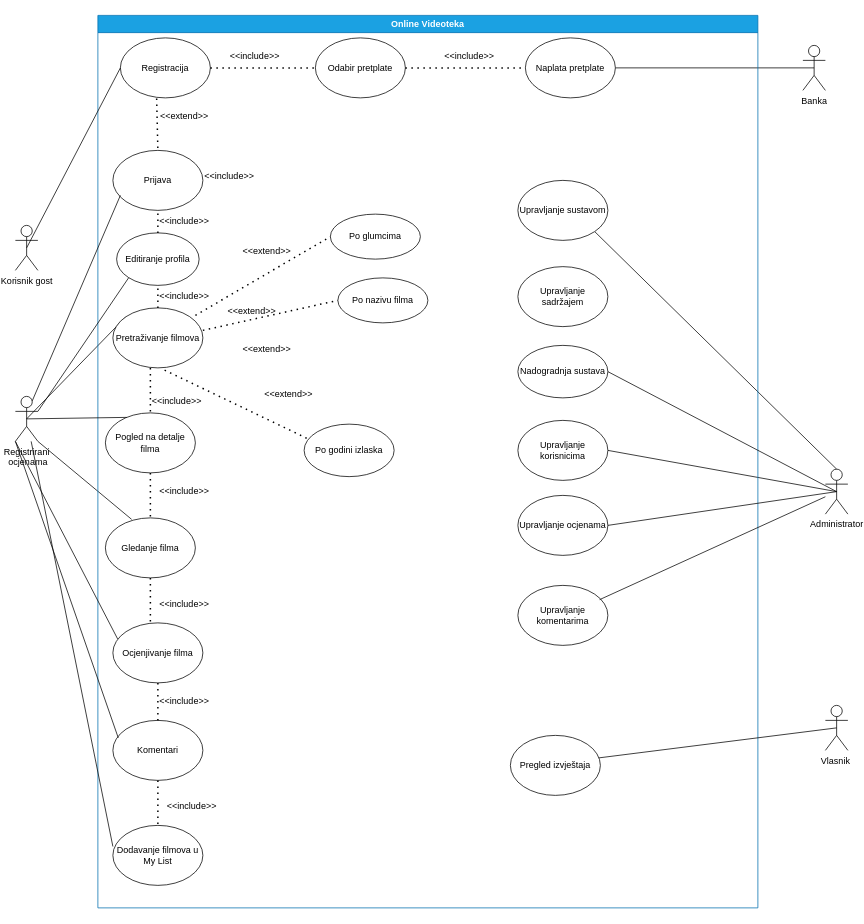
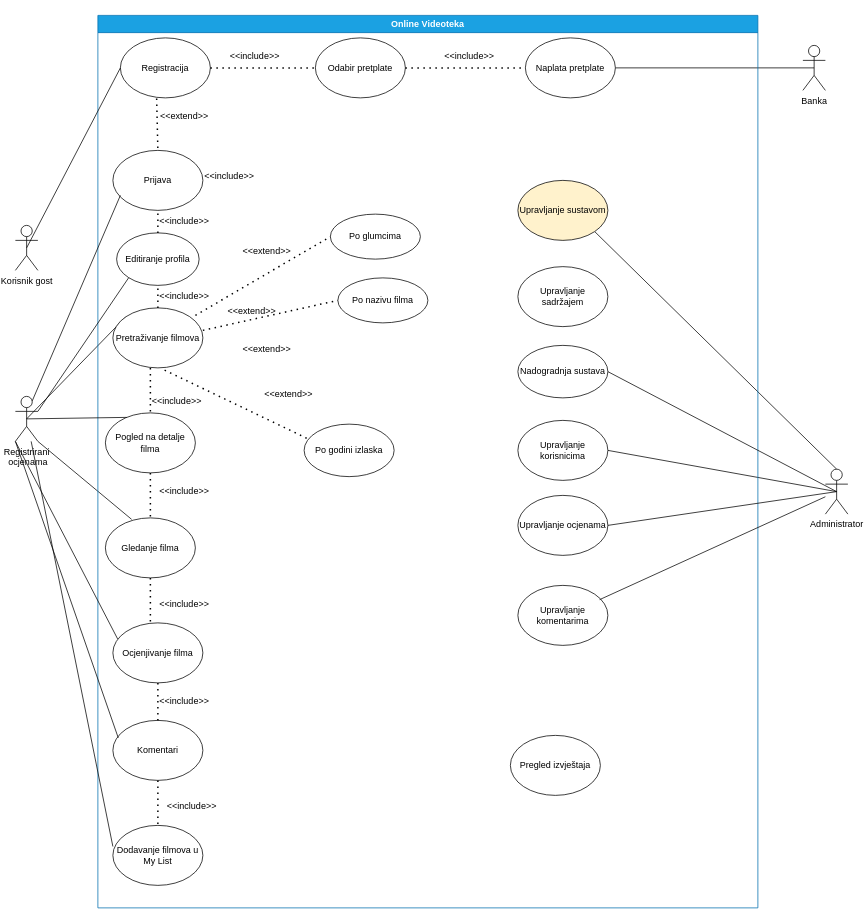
(563, 210) -> (563, 210)
(837, 728) -> none
(716, 743) -> none
